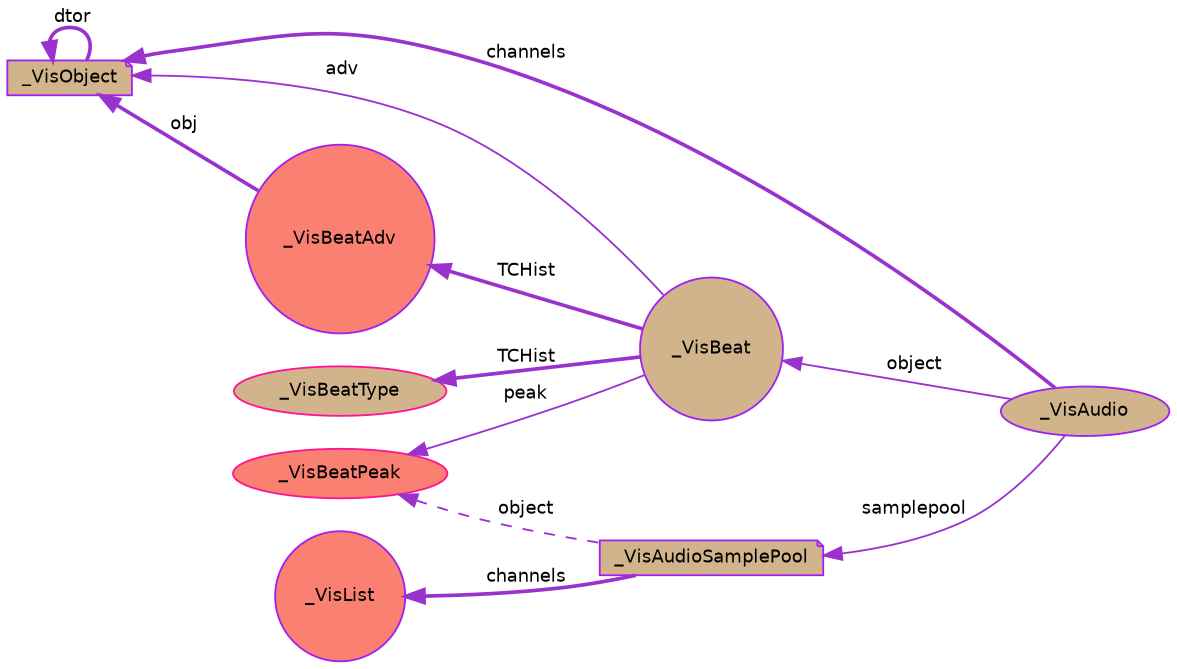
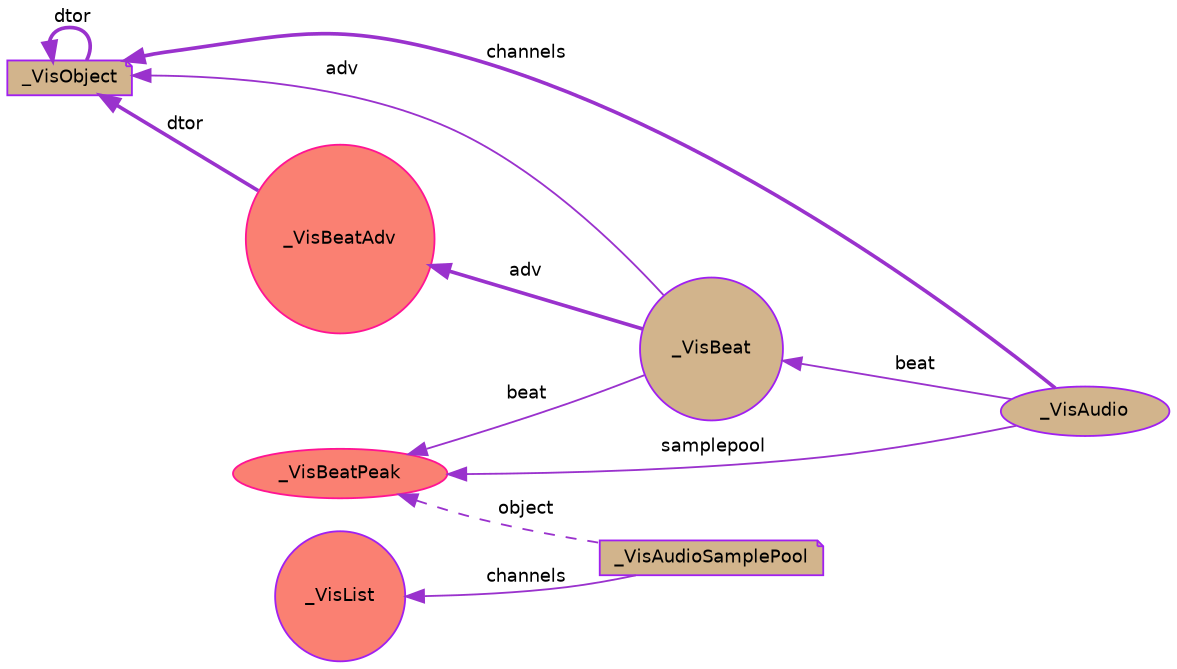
(182, 125) -> (182, 125)
(340, 239) -> (340, 239)
(524, 271) -> (524, 271)
(912, 365) -> (912, 365)
(340, 391) -> none
(524, 394) -> (524, 394)
(967, 520) -> (743, 464)
(531, 591) -> (531, 591)
